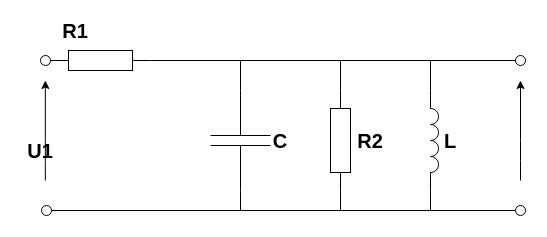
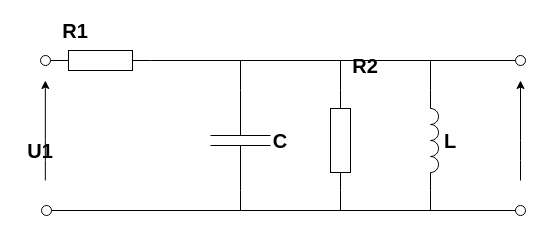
(371, 141) -> (366, 66)
